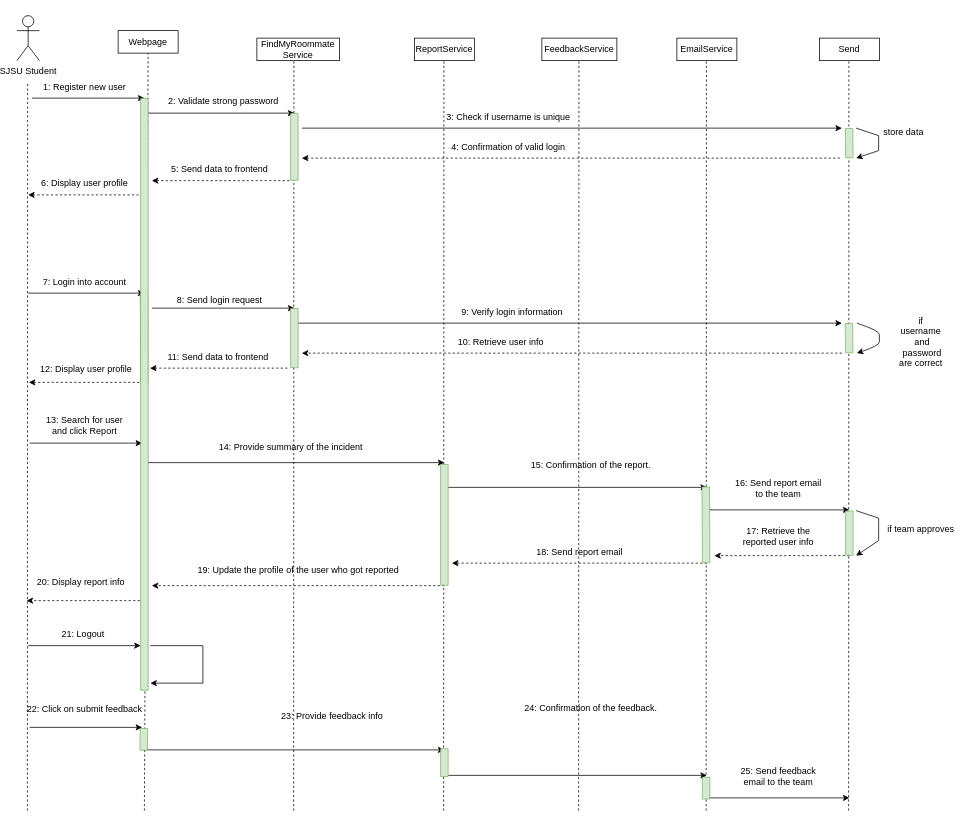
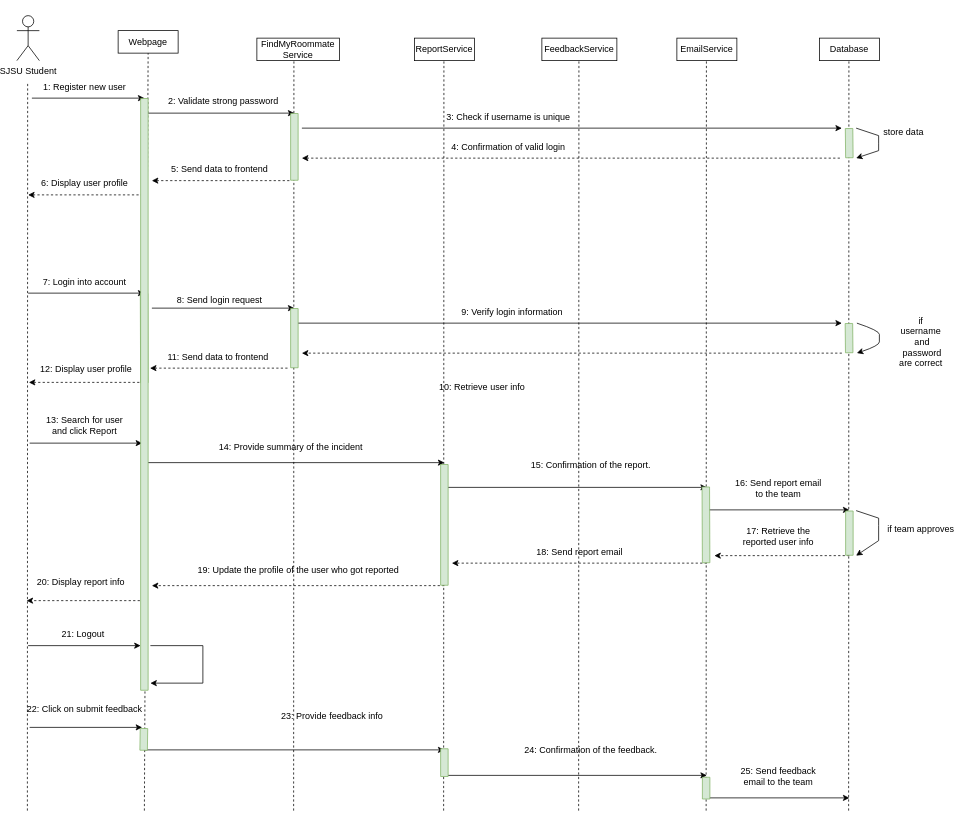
(849, 49) -> (849, 49)
(501, 342) -> (482, 387)
(591, 708) -> (591, 750)
